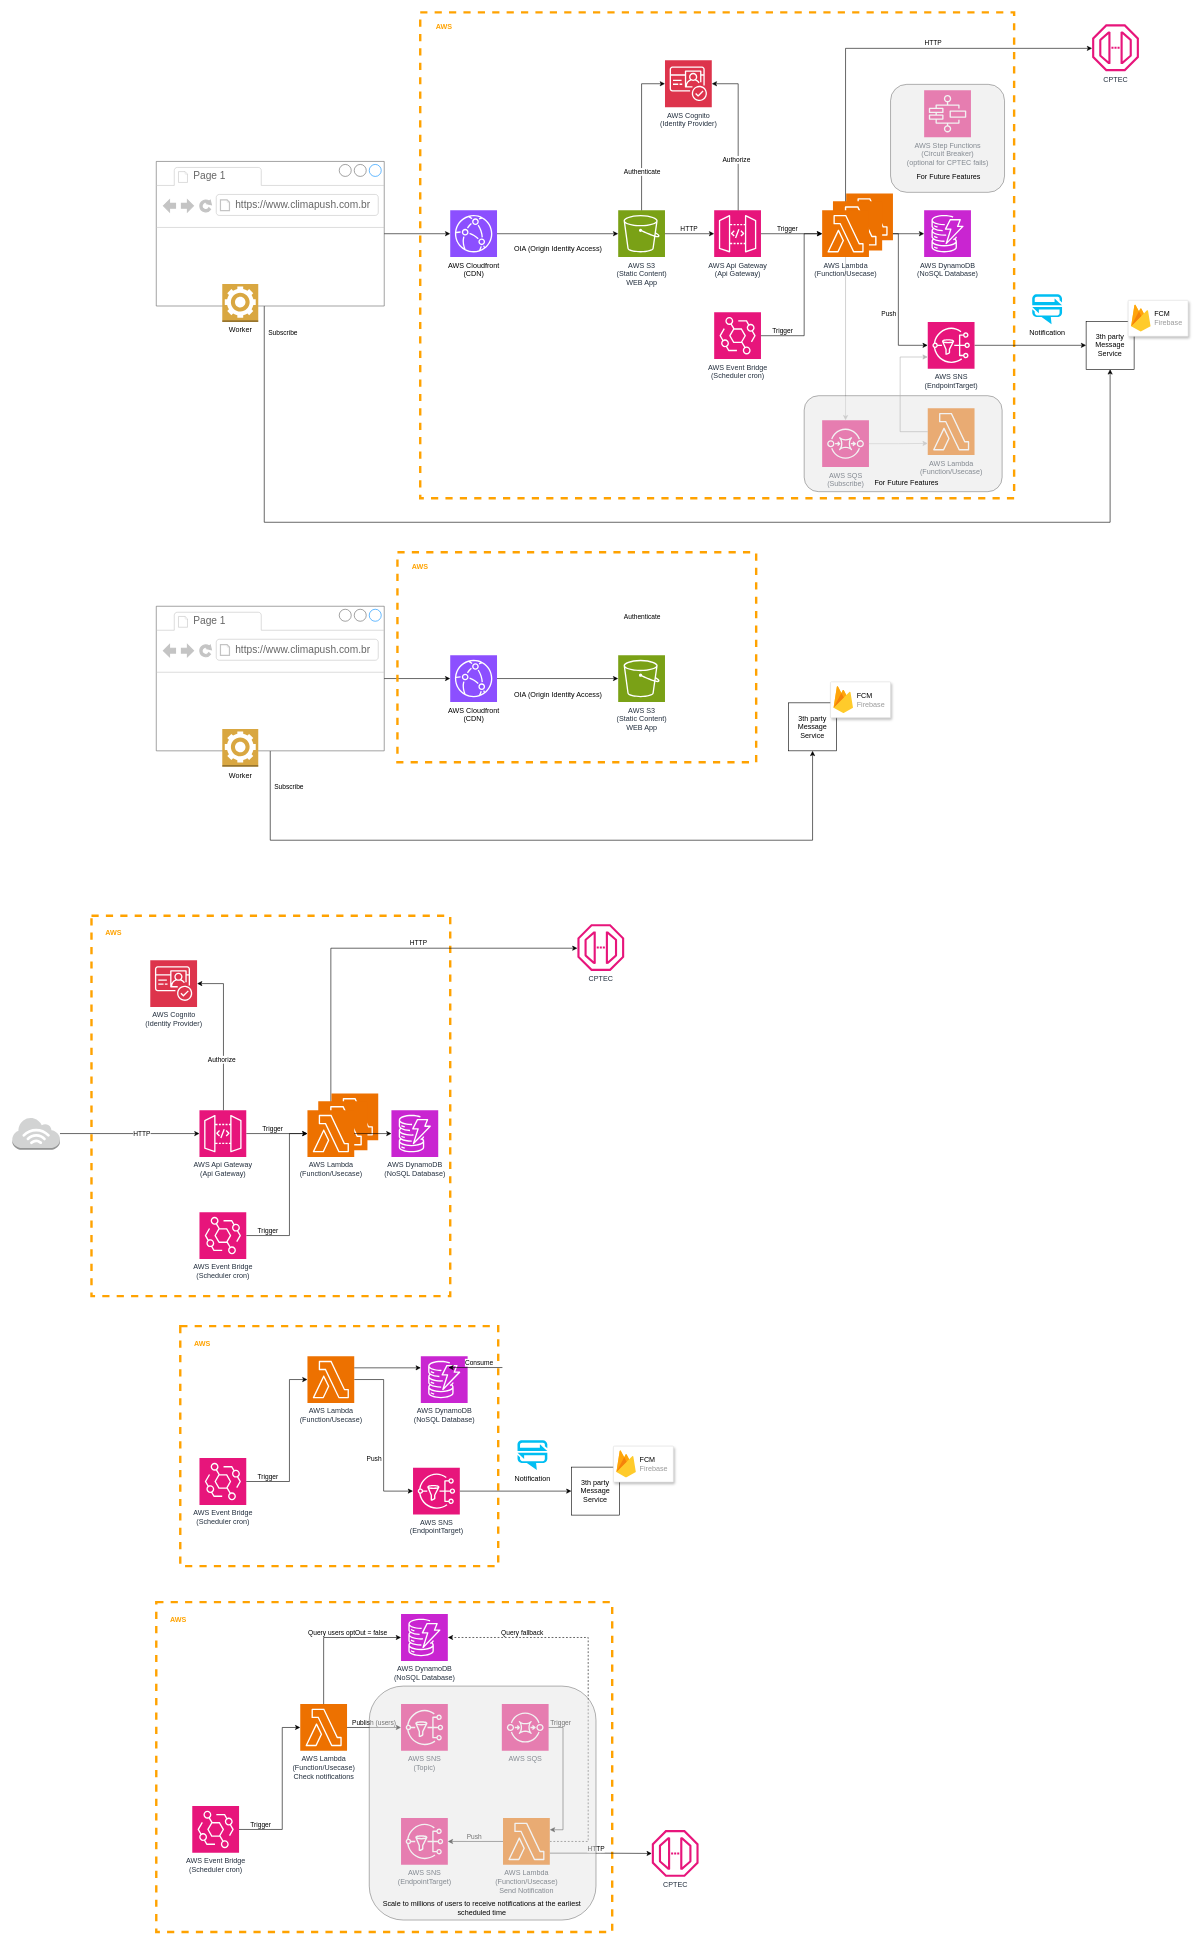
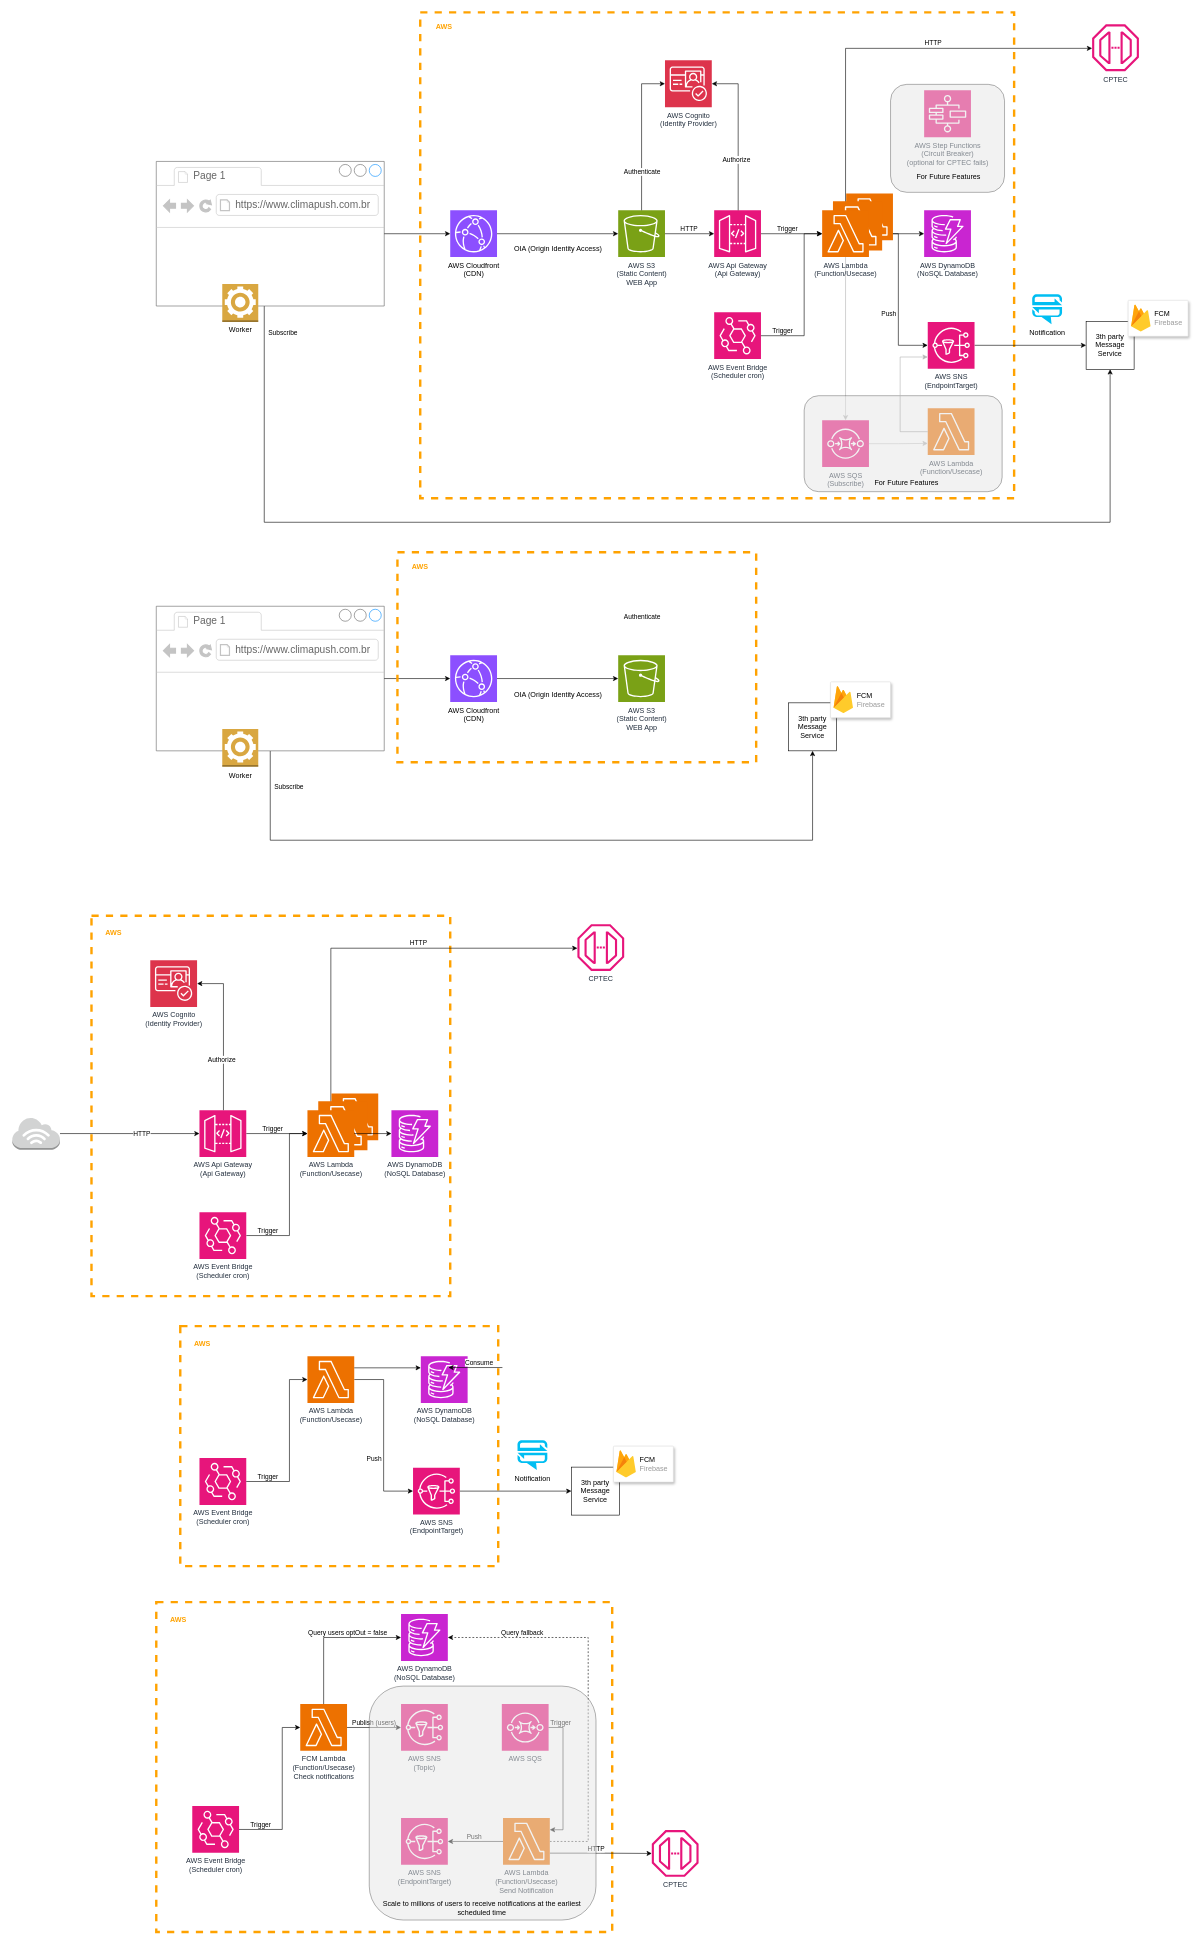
(324, 1768) -> (324, 1768)
